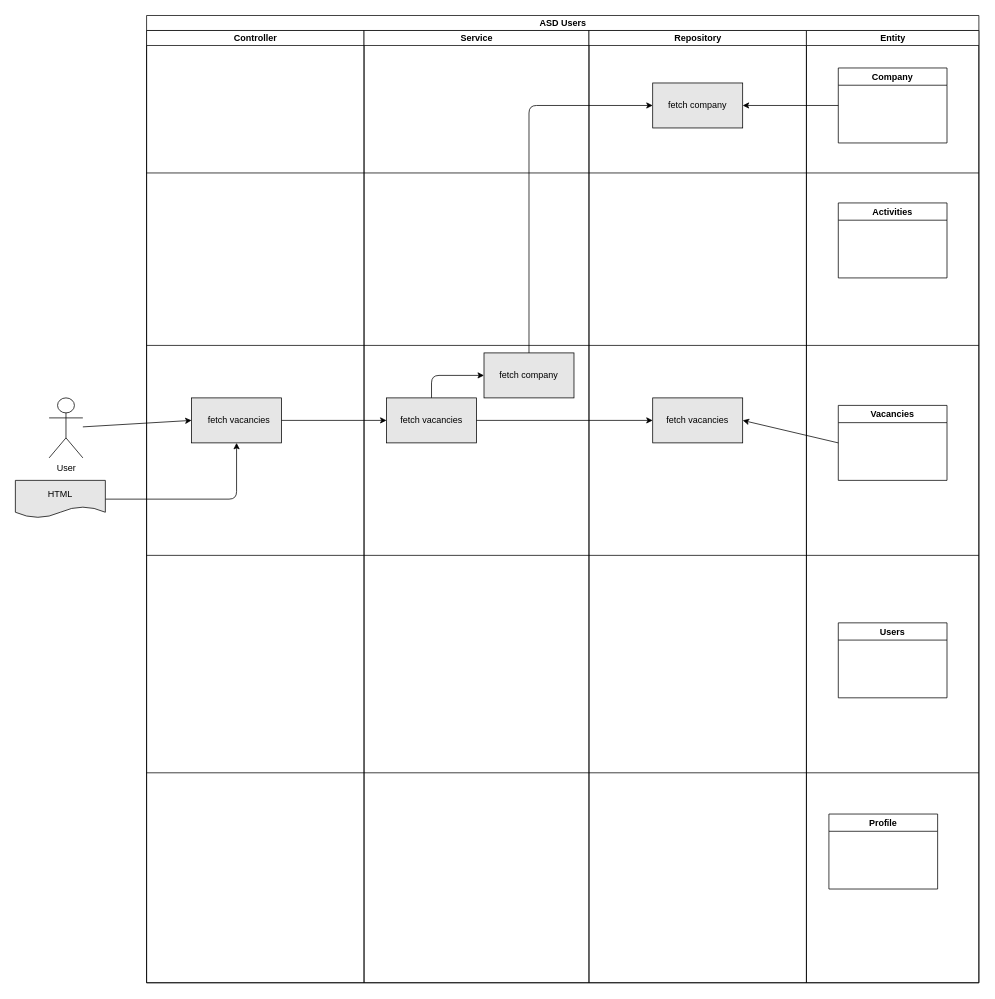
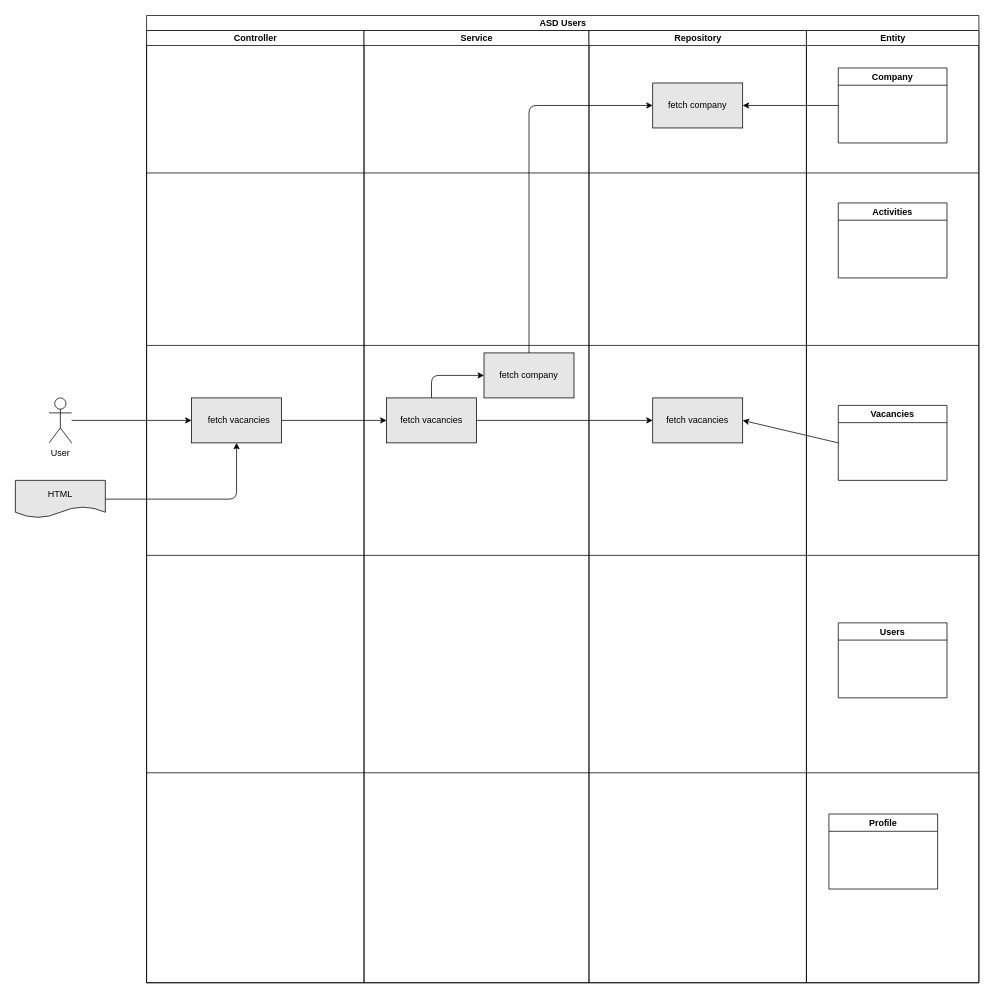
(66, 428) -> (60, 420)
